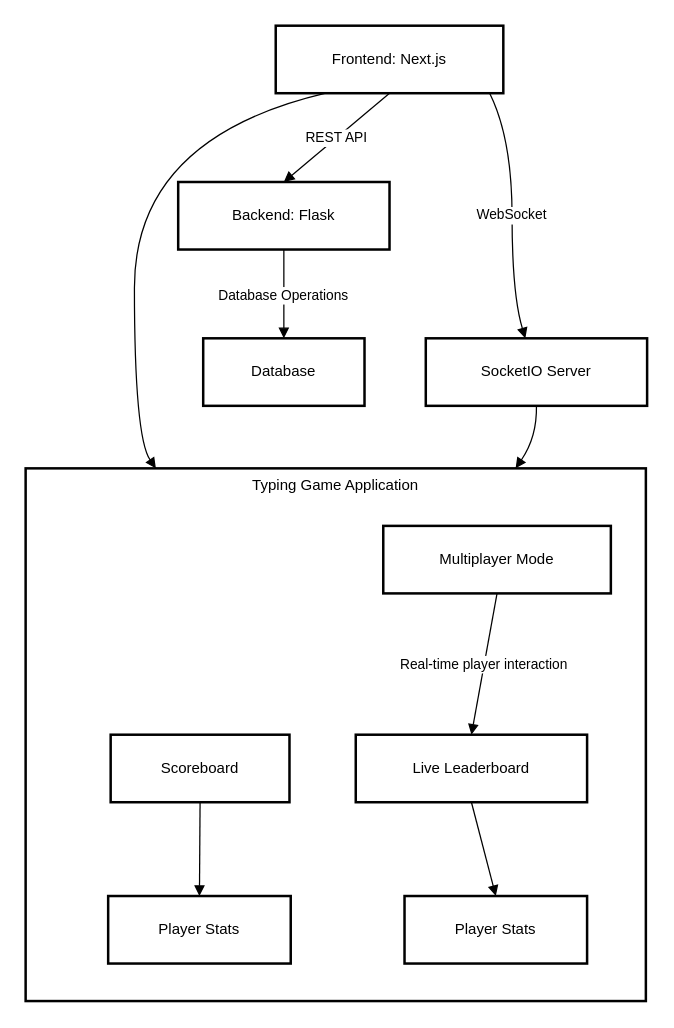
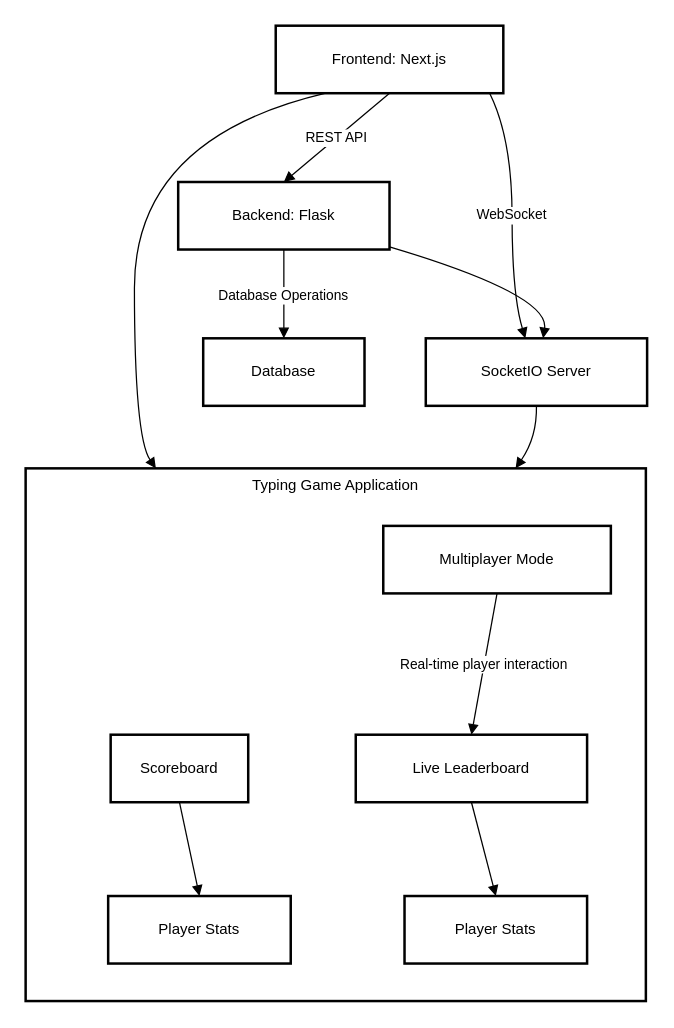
none -> (474, 276)
(200, 768) -> (179, 768)
